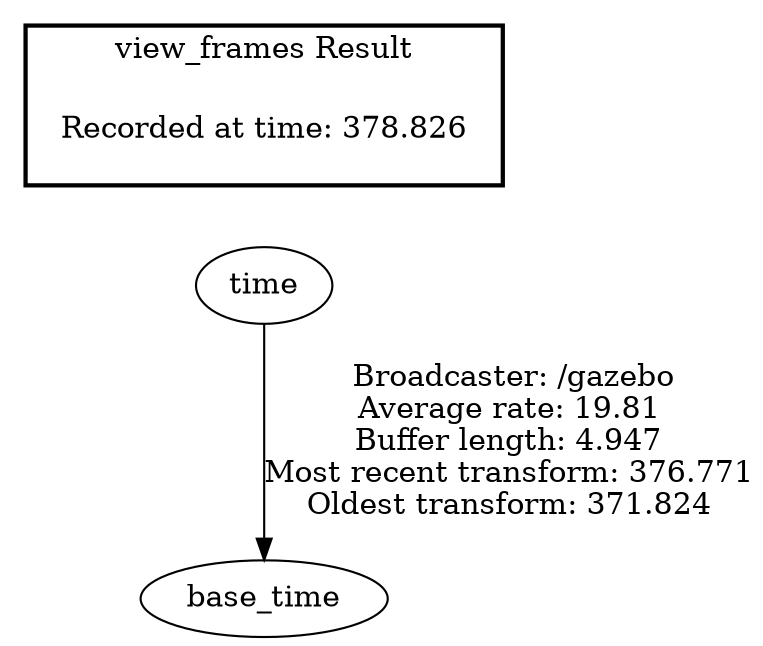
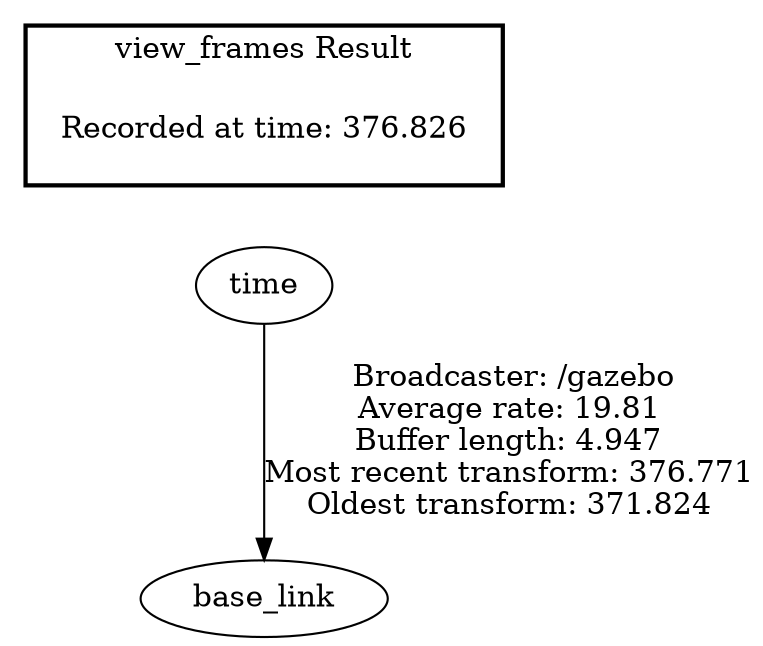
(264, 130) -> (264, 130)
(264, 599) -> (264, 599)
